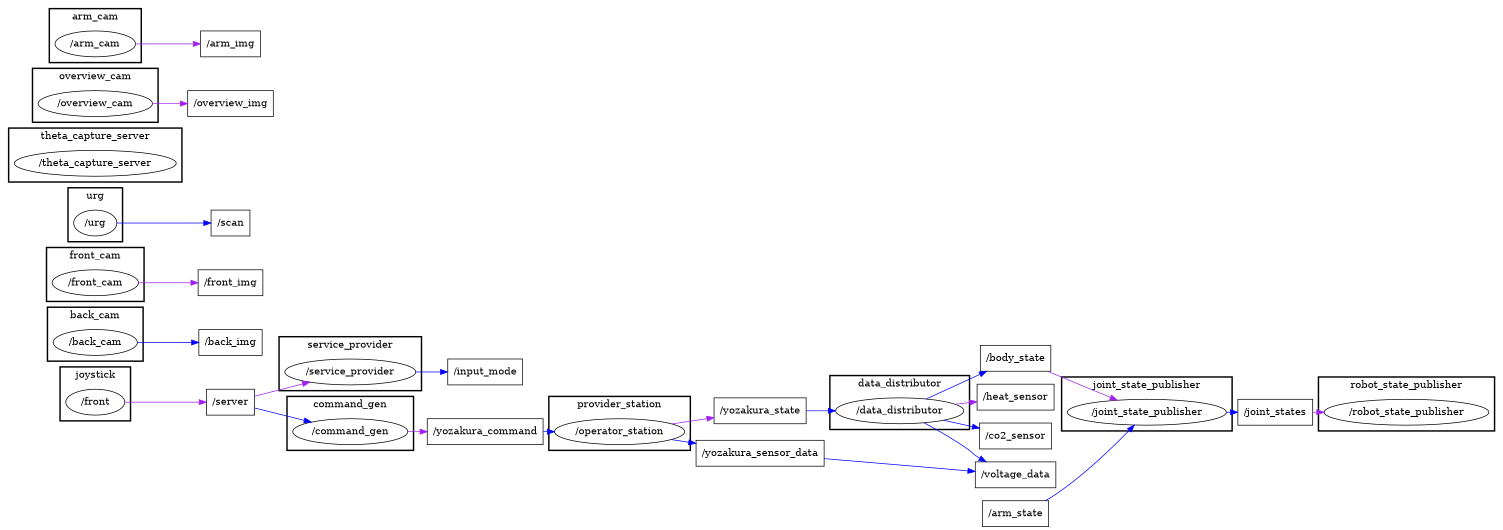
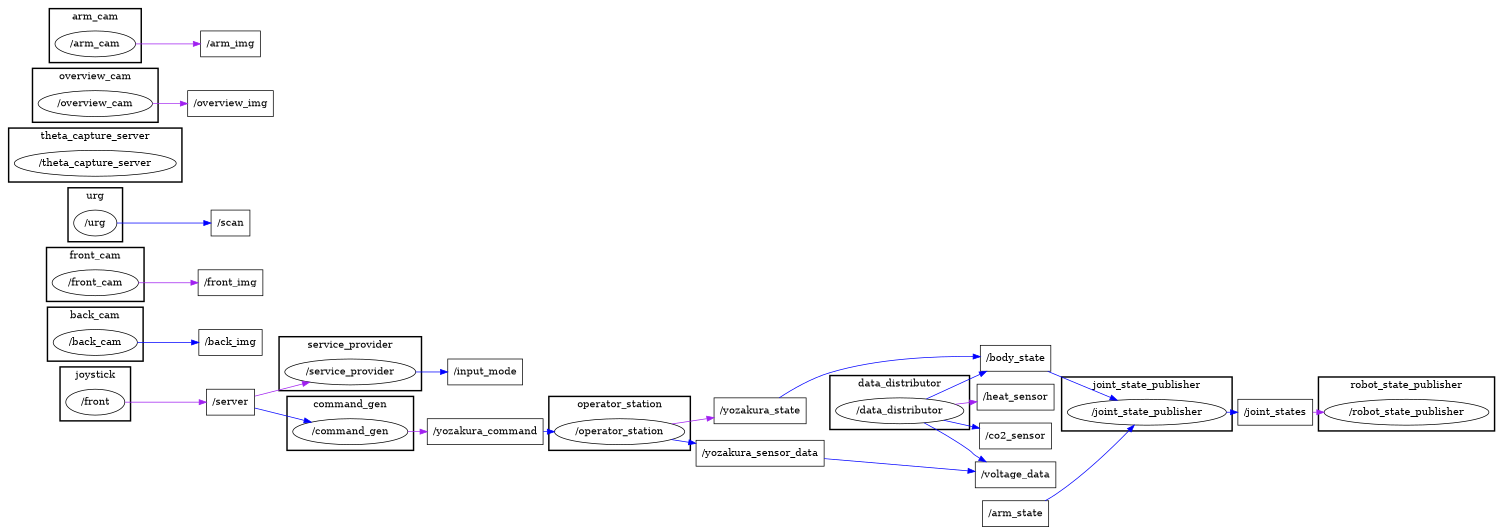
(1079, 384) -> (1079, 384)
(620, 405) -> (620, 405)
(817, 411) -> (873, 363)
